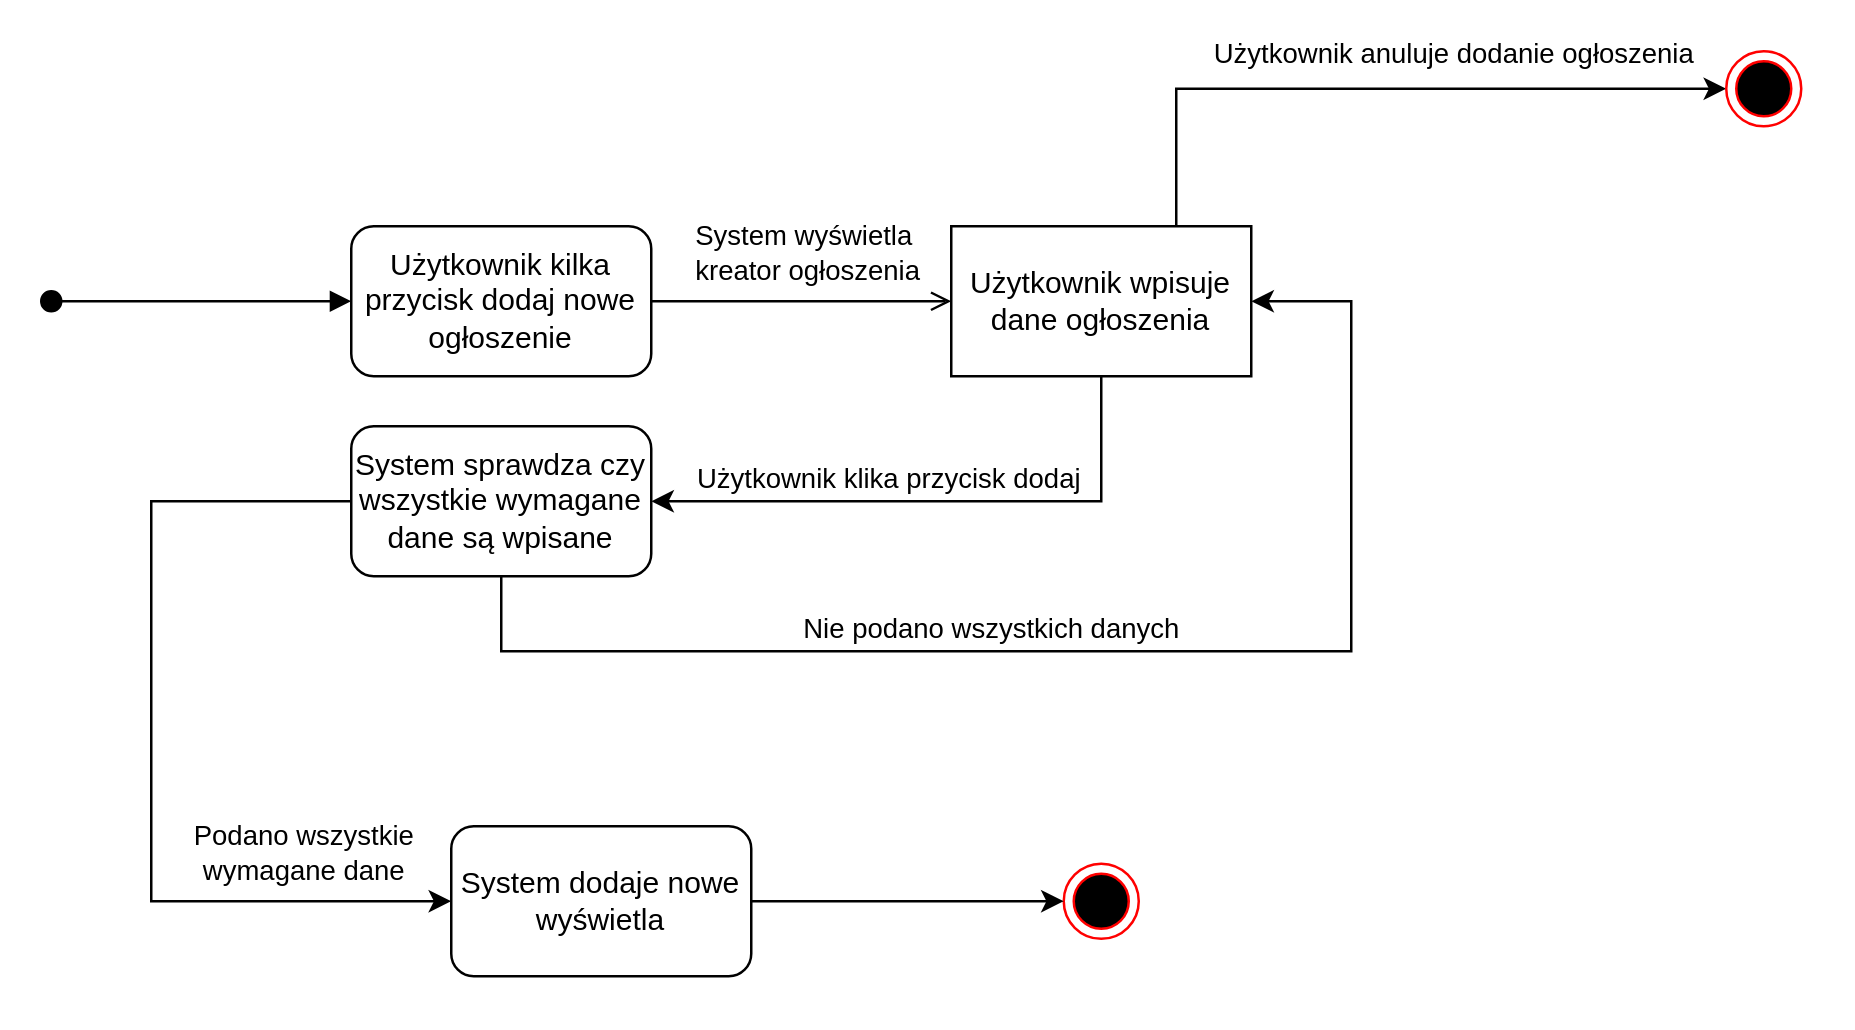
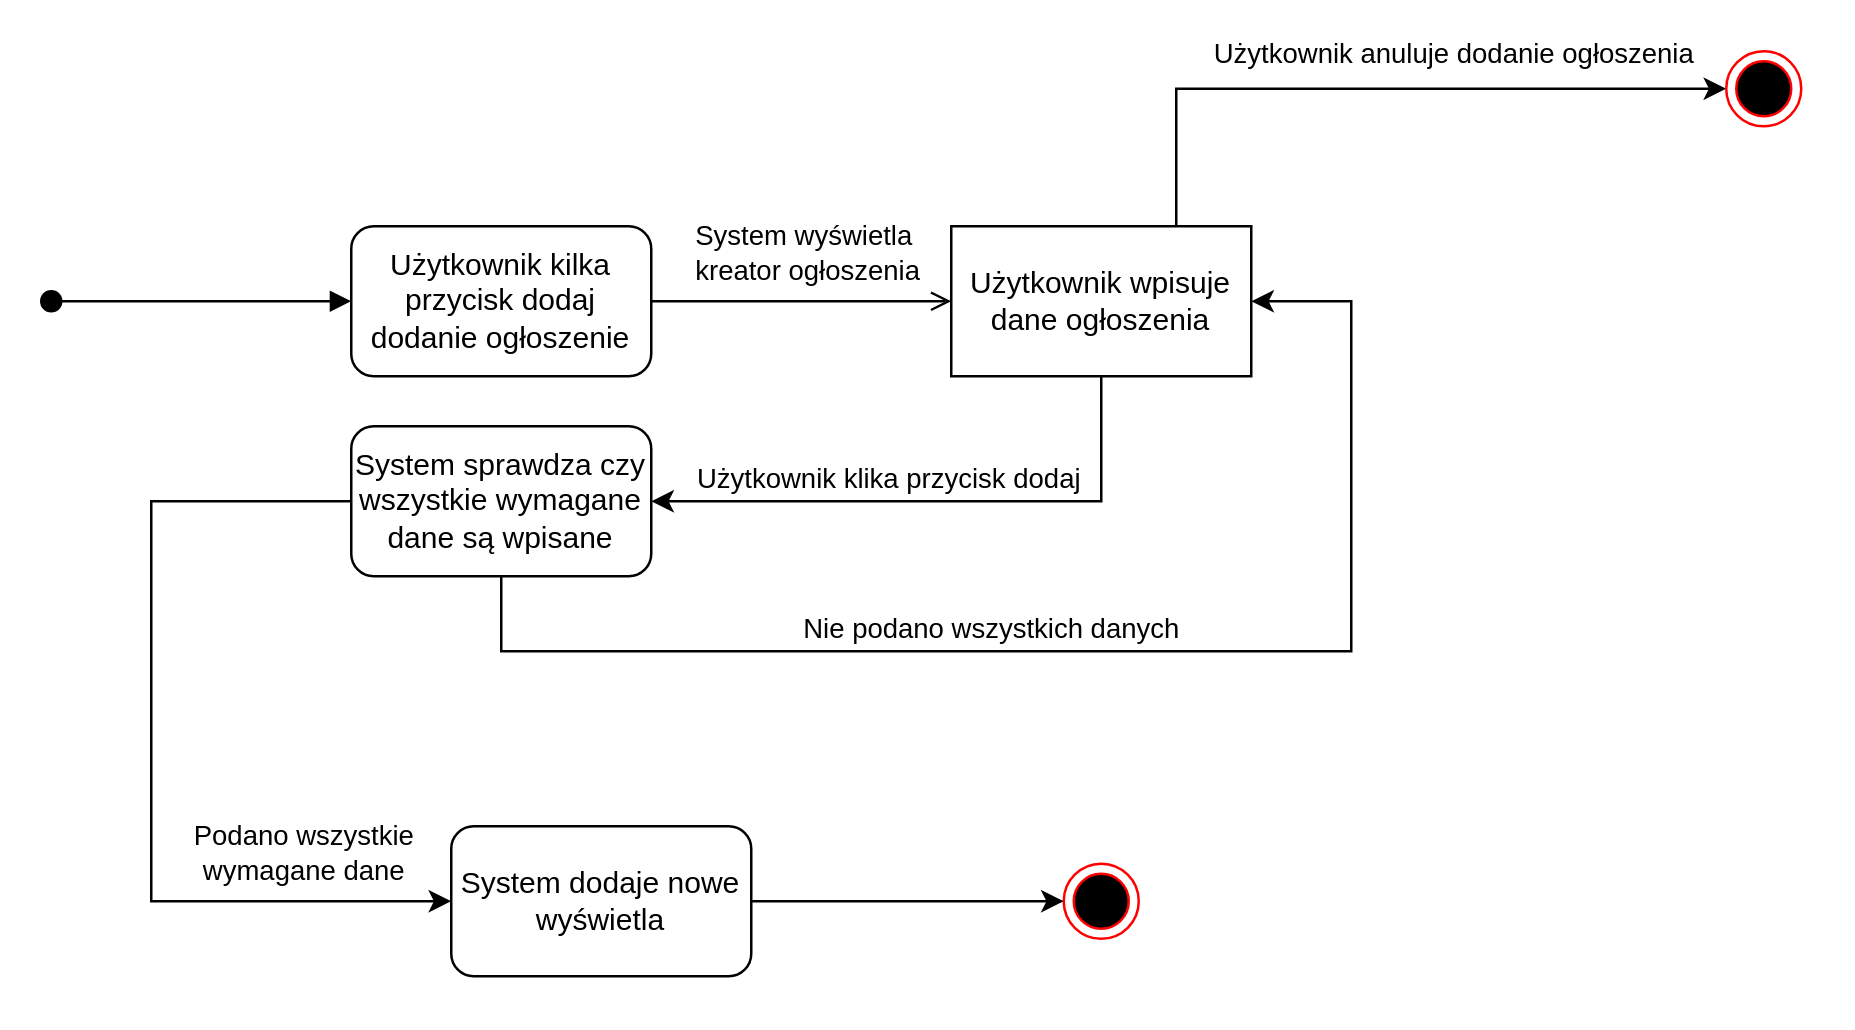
(501, 301) -> (501, 301)
